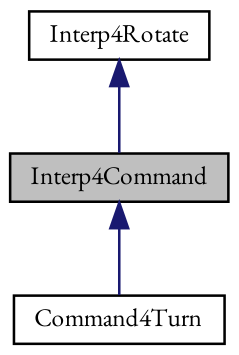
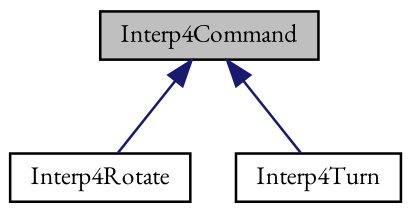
(119, 120) -> (147, 117)
(119, 320) -> (318, 178)
